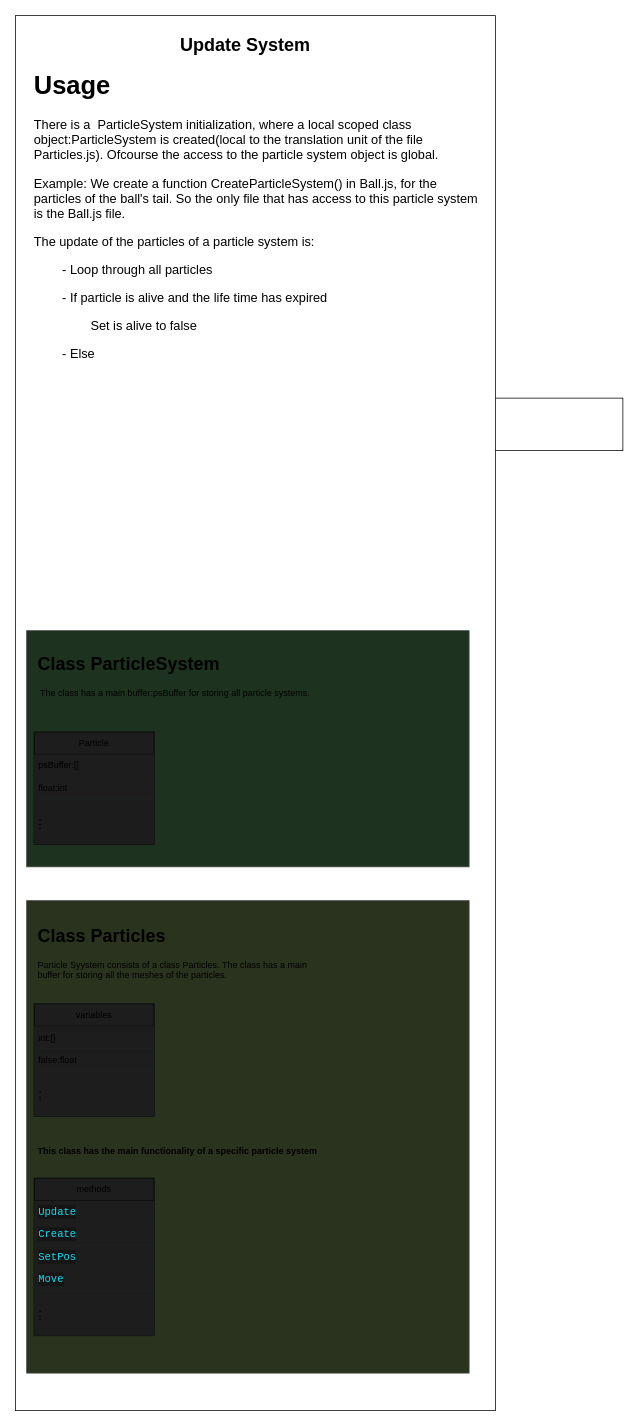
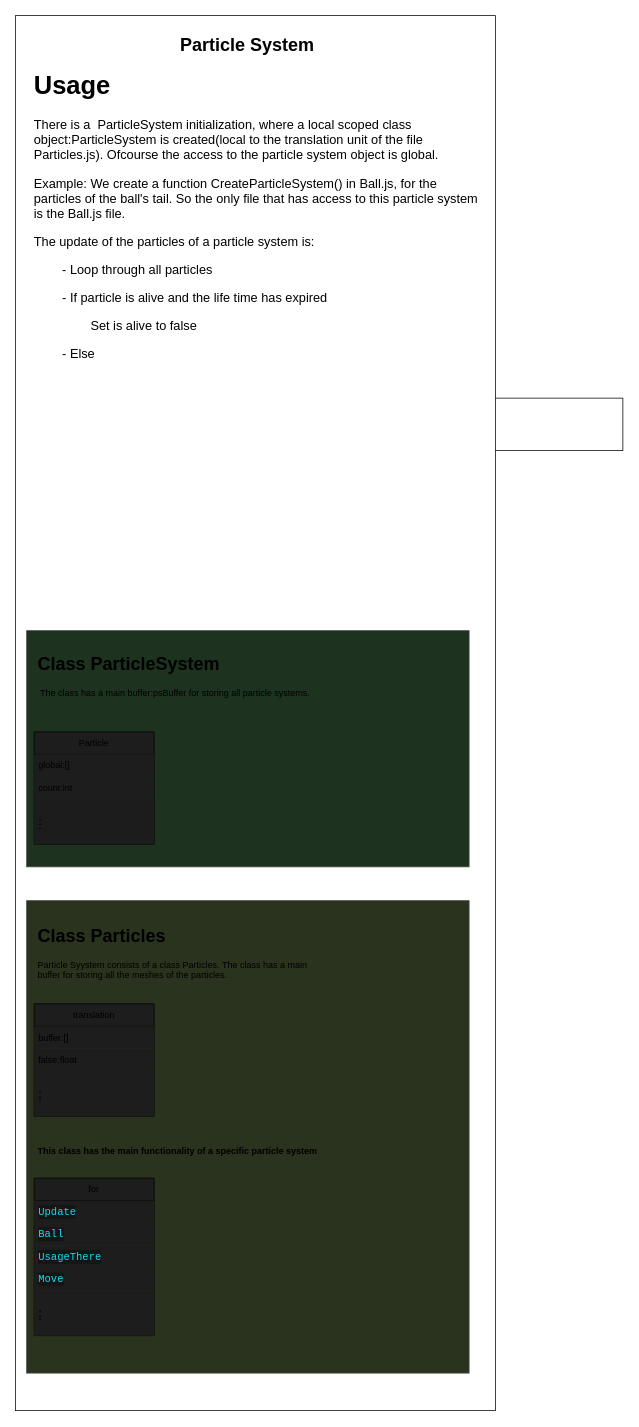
(212, 28) -> (215, 28)
(65, 765) -> (58, 765)
(58, 788) -> (59, 788)
(94, 1015) -> (94, 1015)
(51, 1038) -> (60, 1038)
(94, 1189) -> (94, 1189)
(54, 1234) -> (46, 1234)
(54, 1257) -> (64, 1257)
